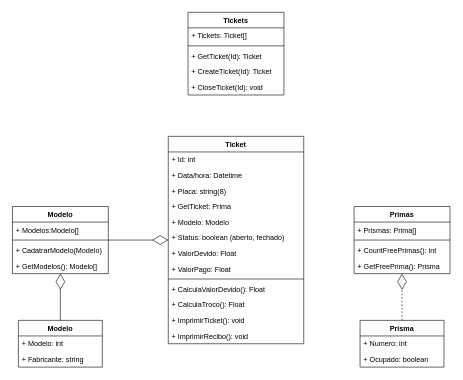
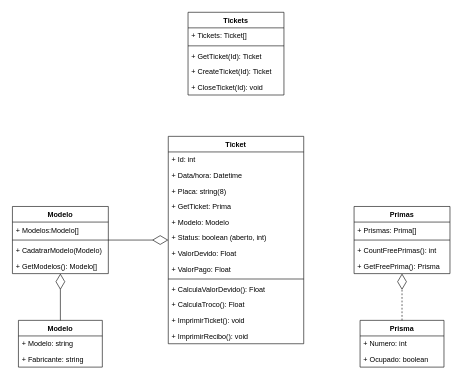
(236, 238) -> (227, 238)
(43, 344) -> (49, 344)
